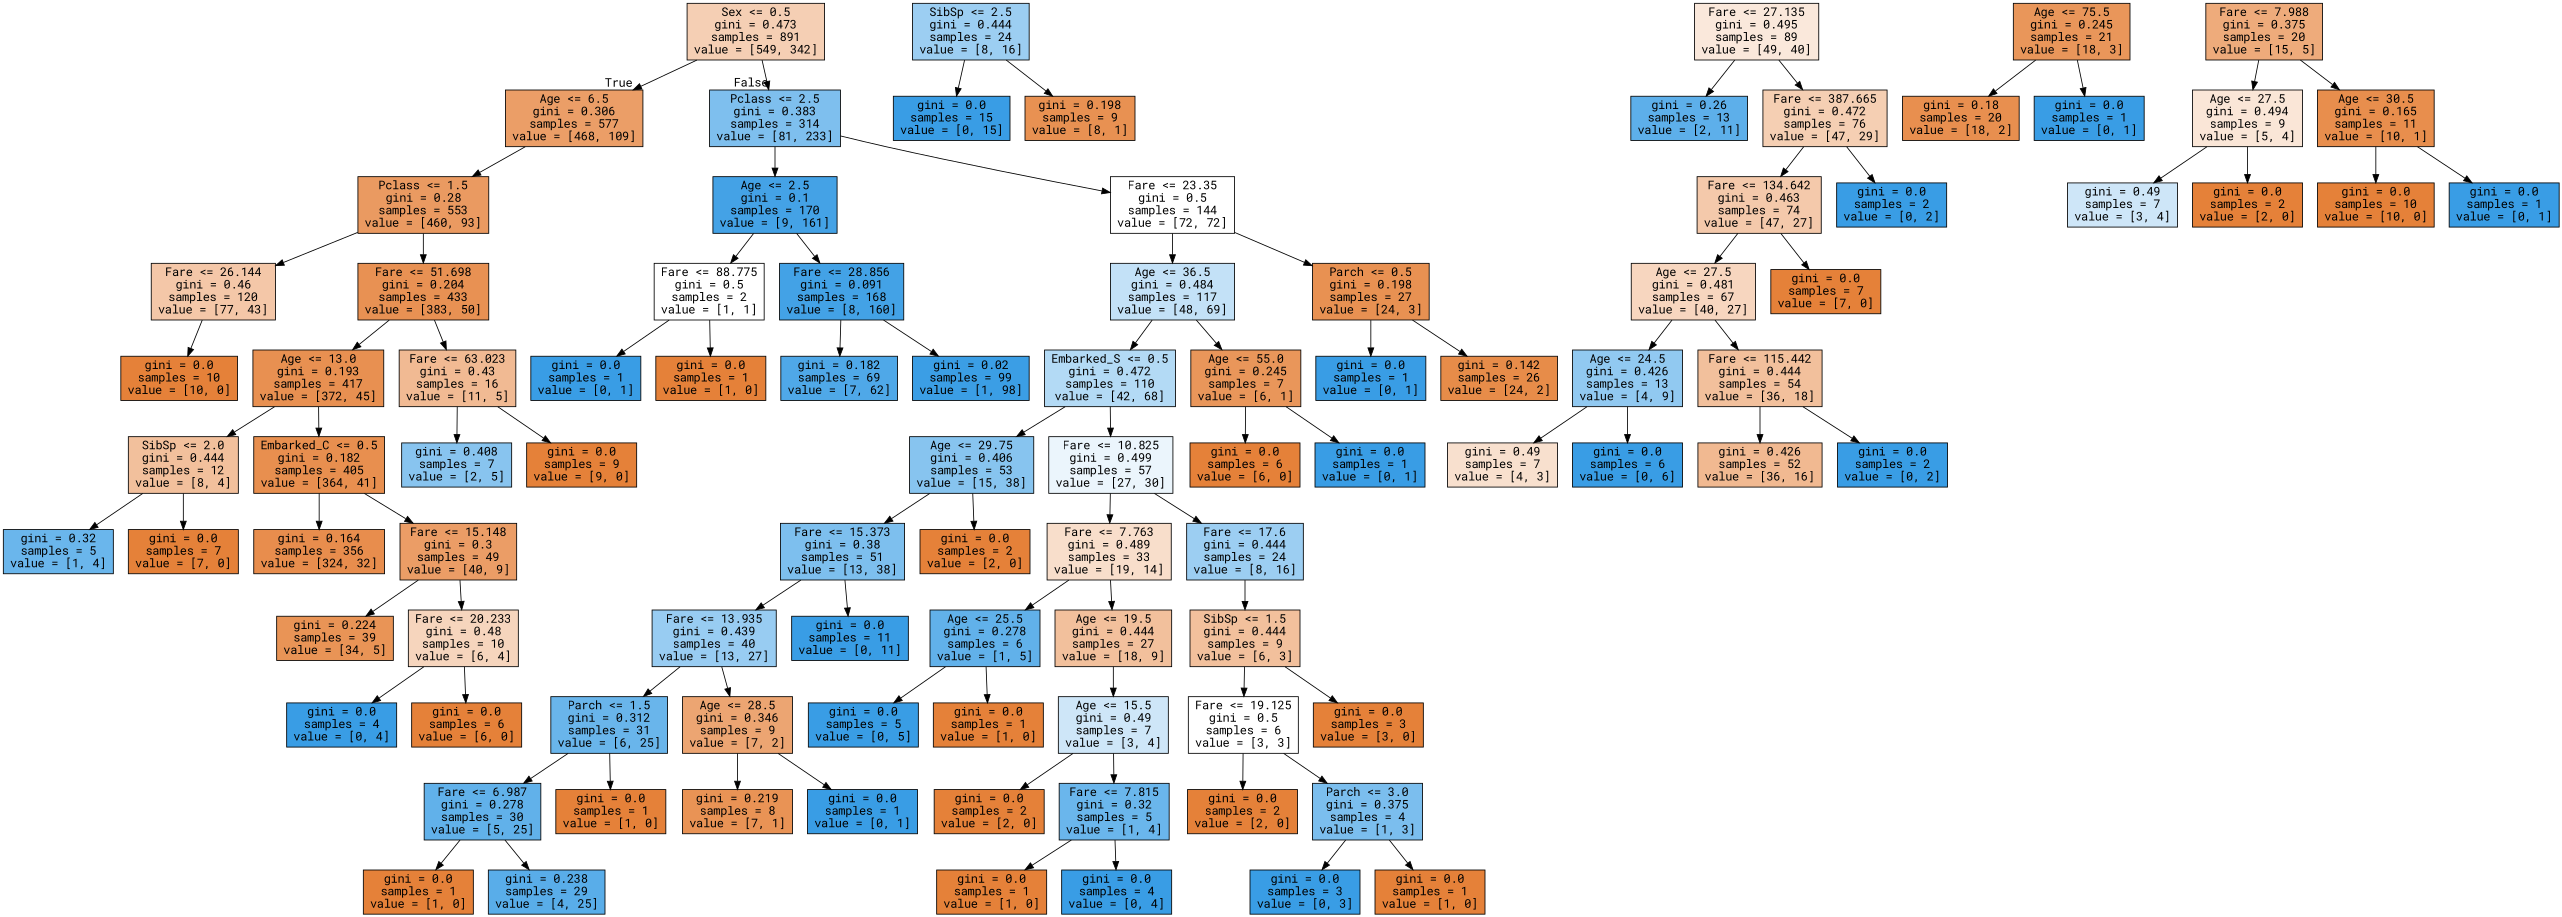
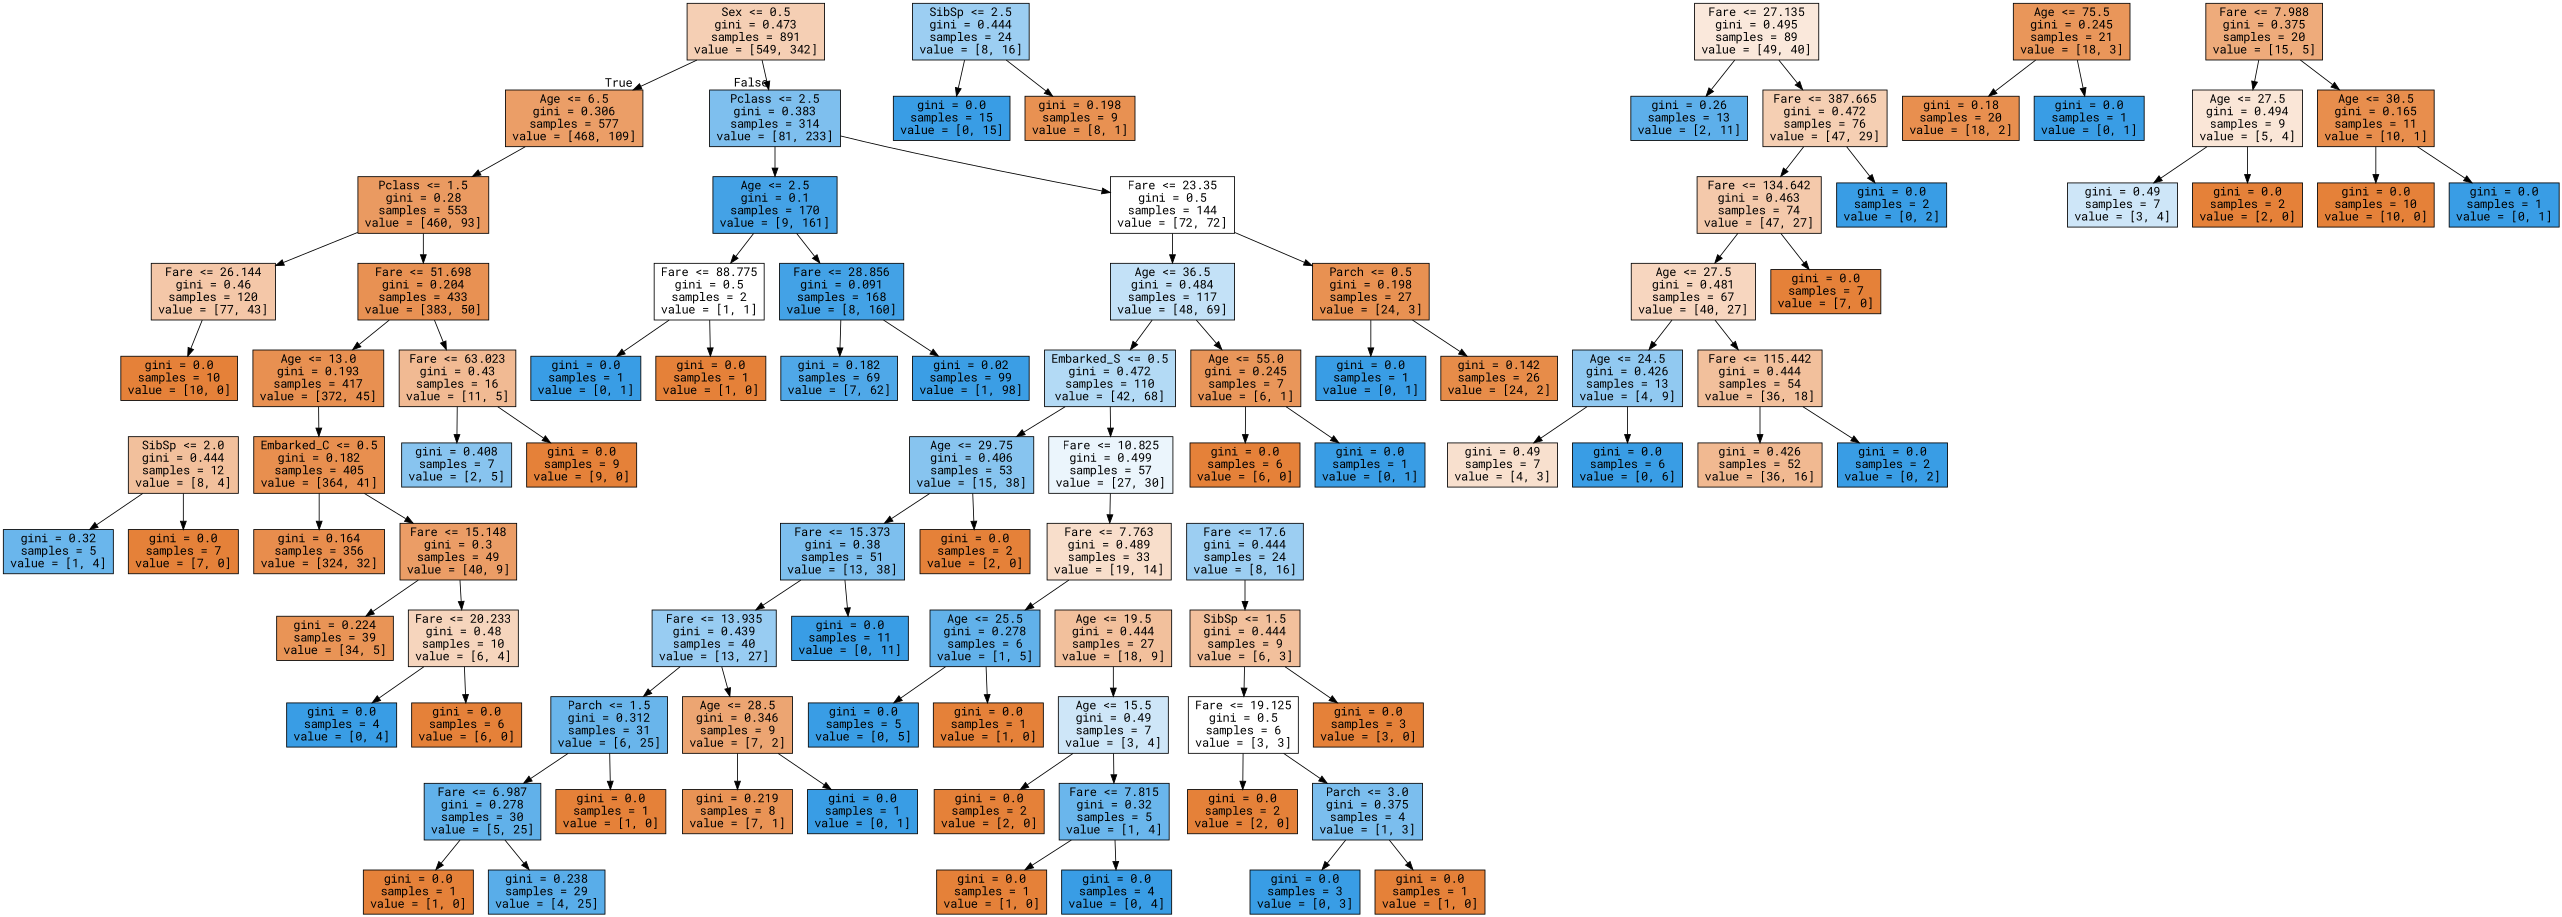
(254, 419) -> none
(1174, 506) -> none
(1111, 591) -> none
